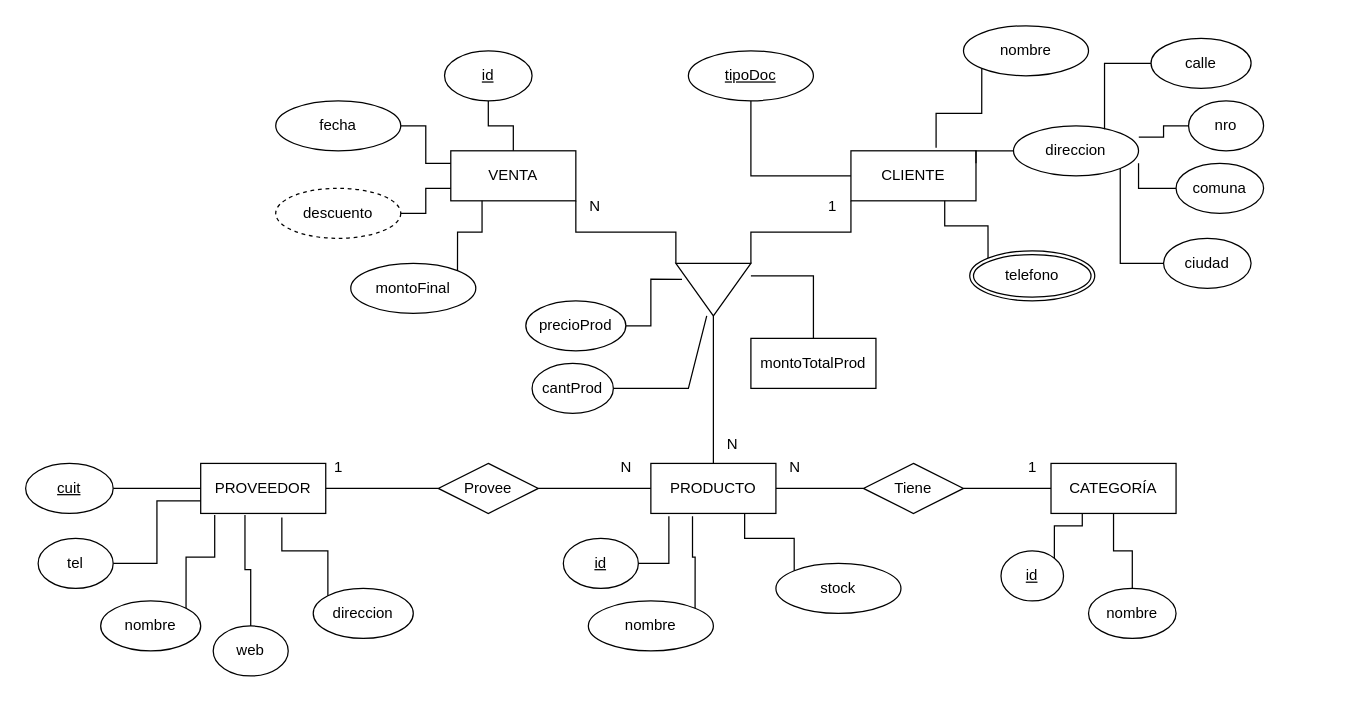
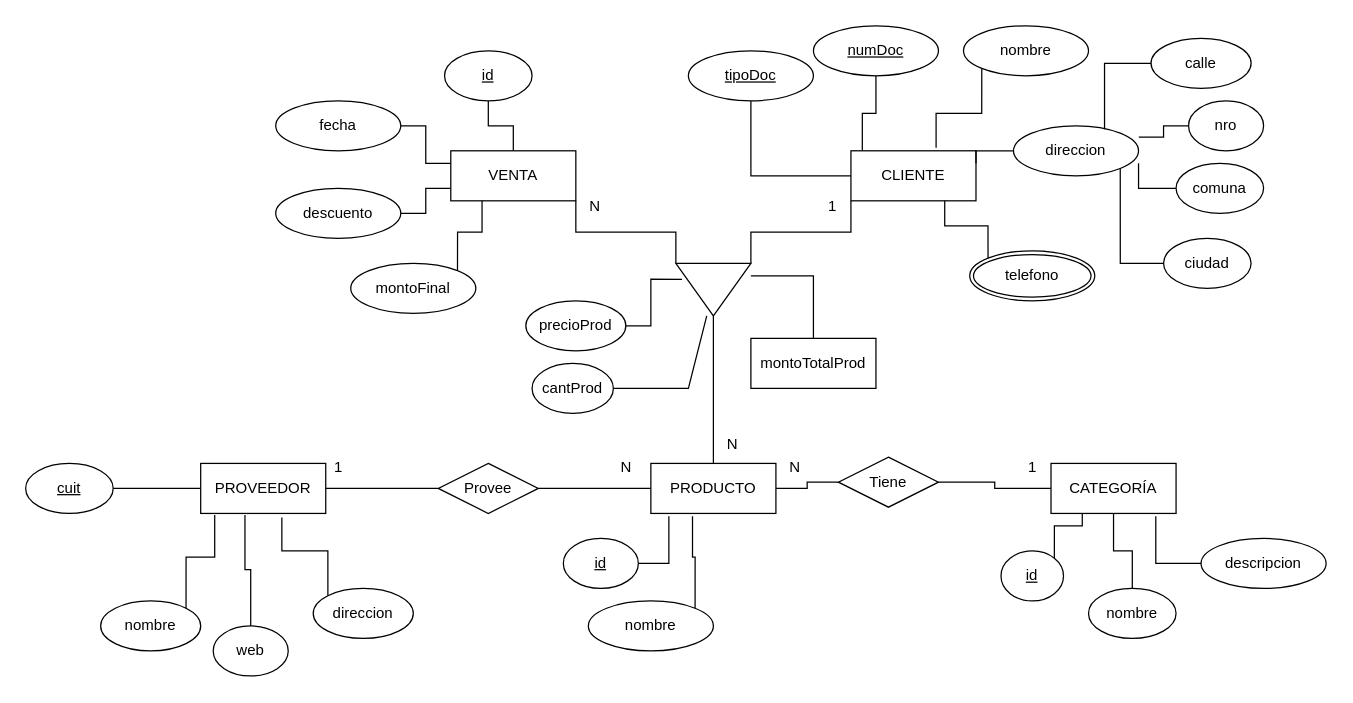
none -> (876, 51)
none -> (869, 113)
(338, 213) -> (338, 213)
(913, 488) -> (888, 482)
(157, 532) -> none
(773, 538) -> none
none -> (1155, 562)
(76, 563) -> none
none -> (1263, 563)
(838, 588) -> none
